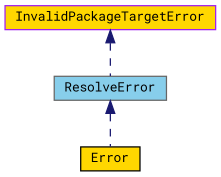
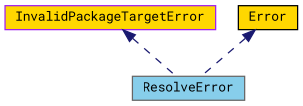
(110, 130) -> (223, 57)
